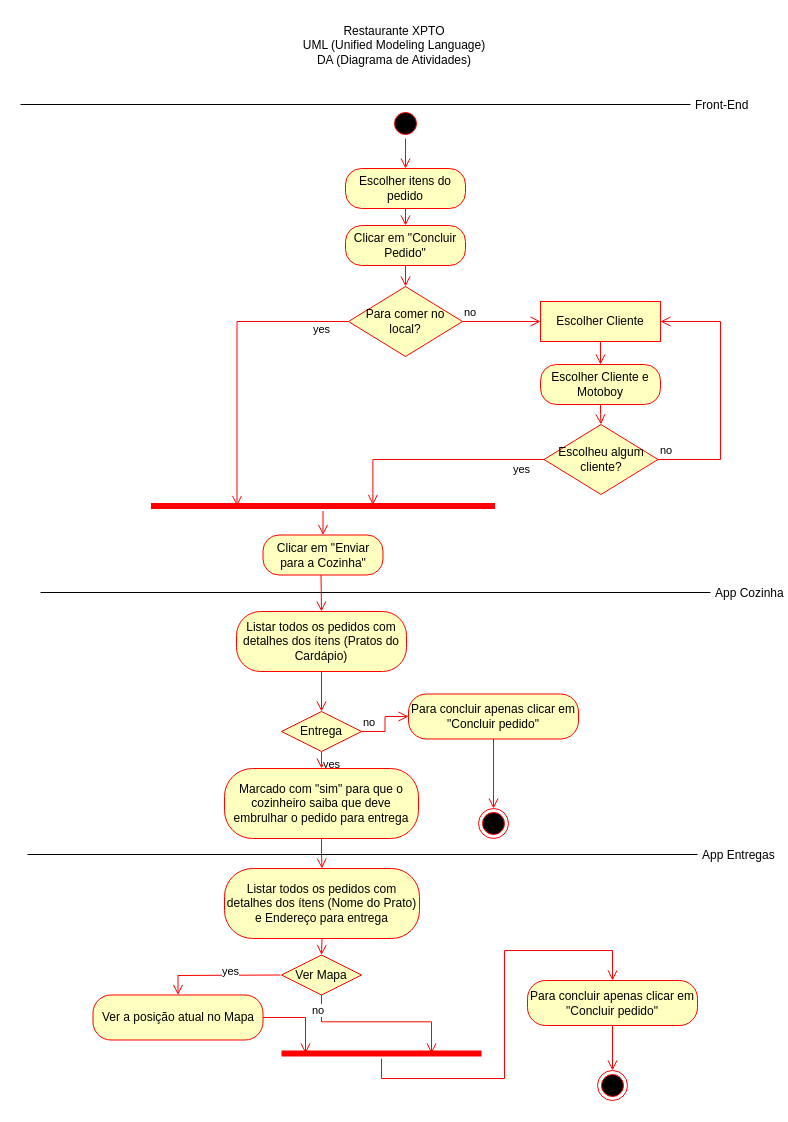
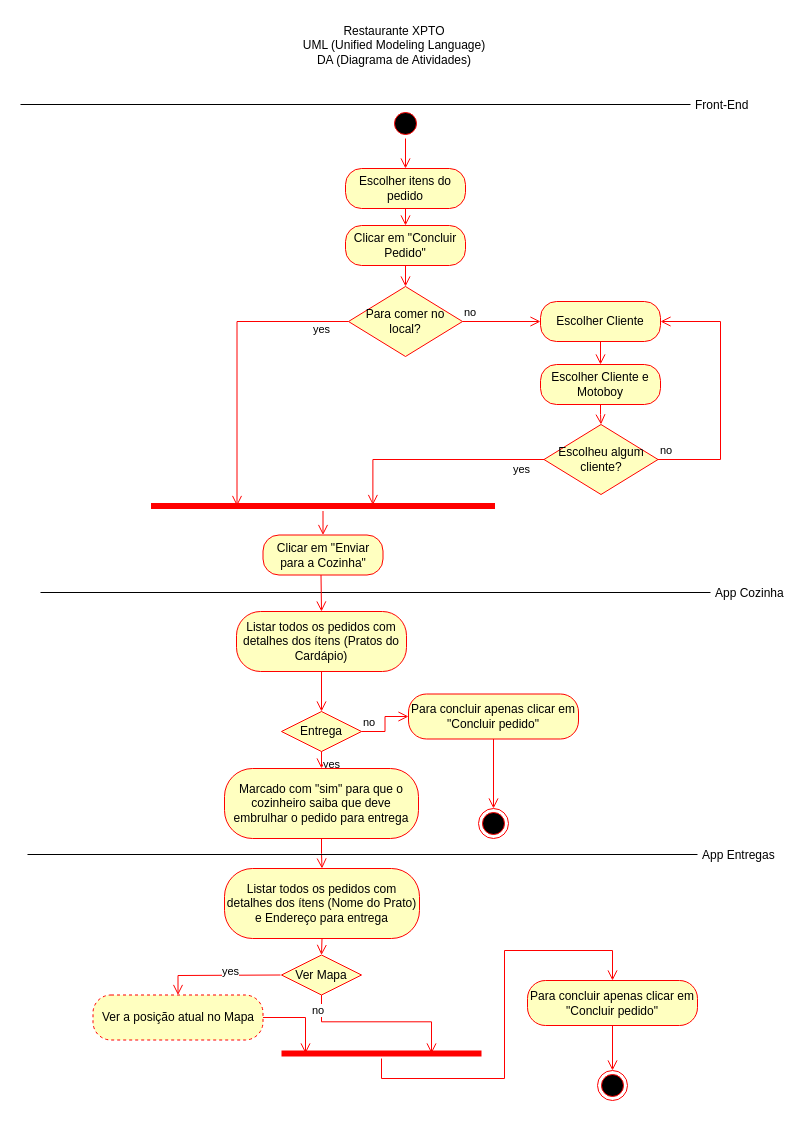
(601, 322) -> (601, 322)
(178, 1018) -> (178, 1018)
